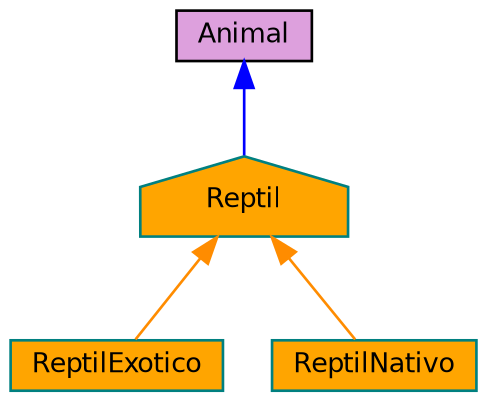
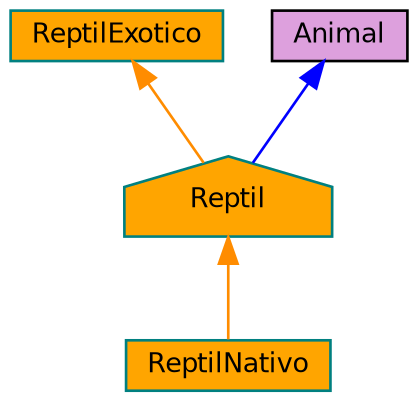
(168, 299) -> (176, 123)
